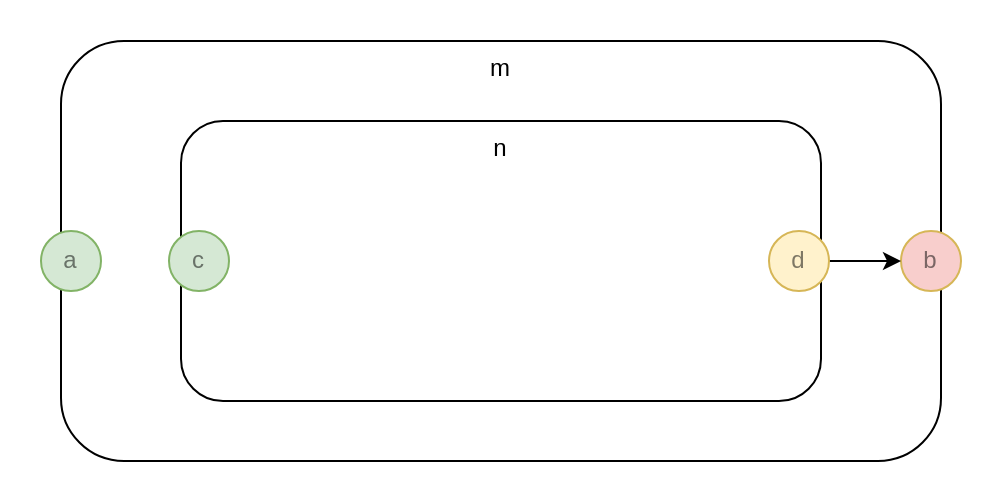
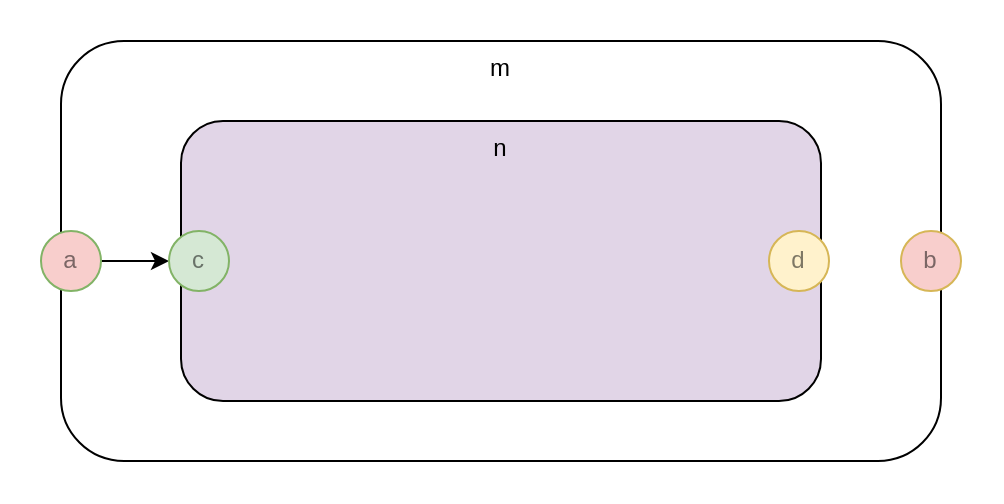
(71, 261) -> (71, 261)
none -> (128, 261)
(501, 261) -> (501, 261)
(866, 261) -> none
